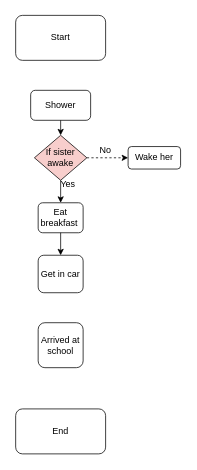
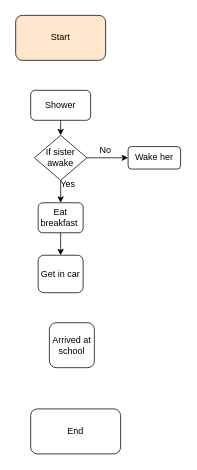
(60, 38) -> (60, 38)
(60, 158) -> (60, 158)
(105, 158) -> (105, 158)
(60, 345) -> (72, 345)
(60, 432) -> (75, 432)
